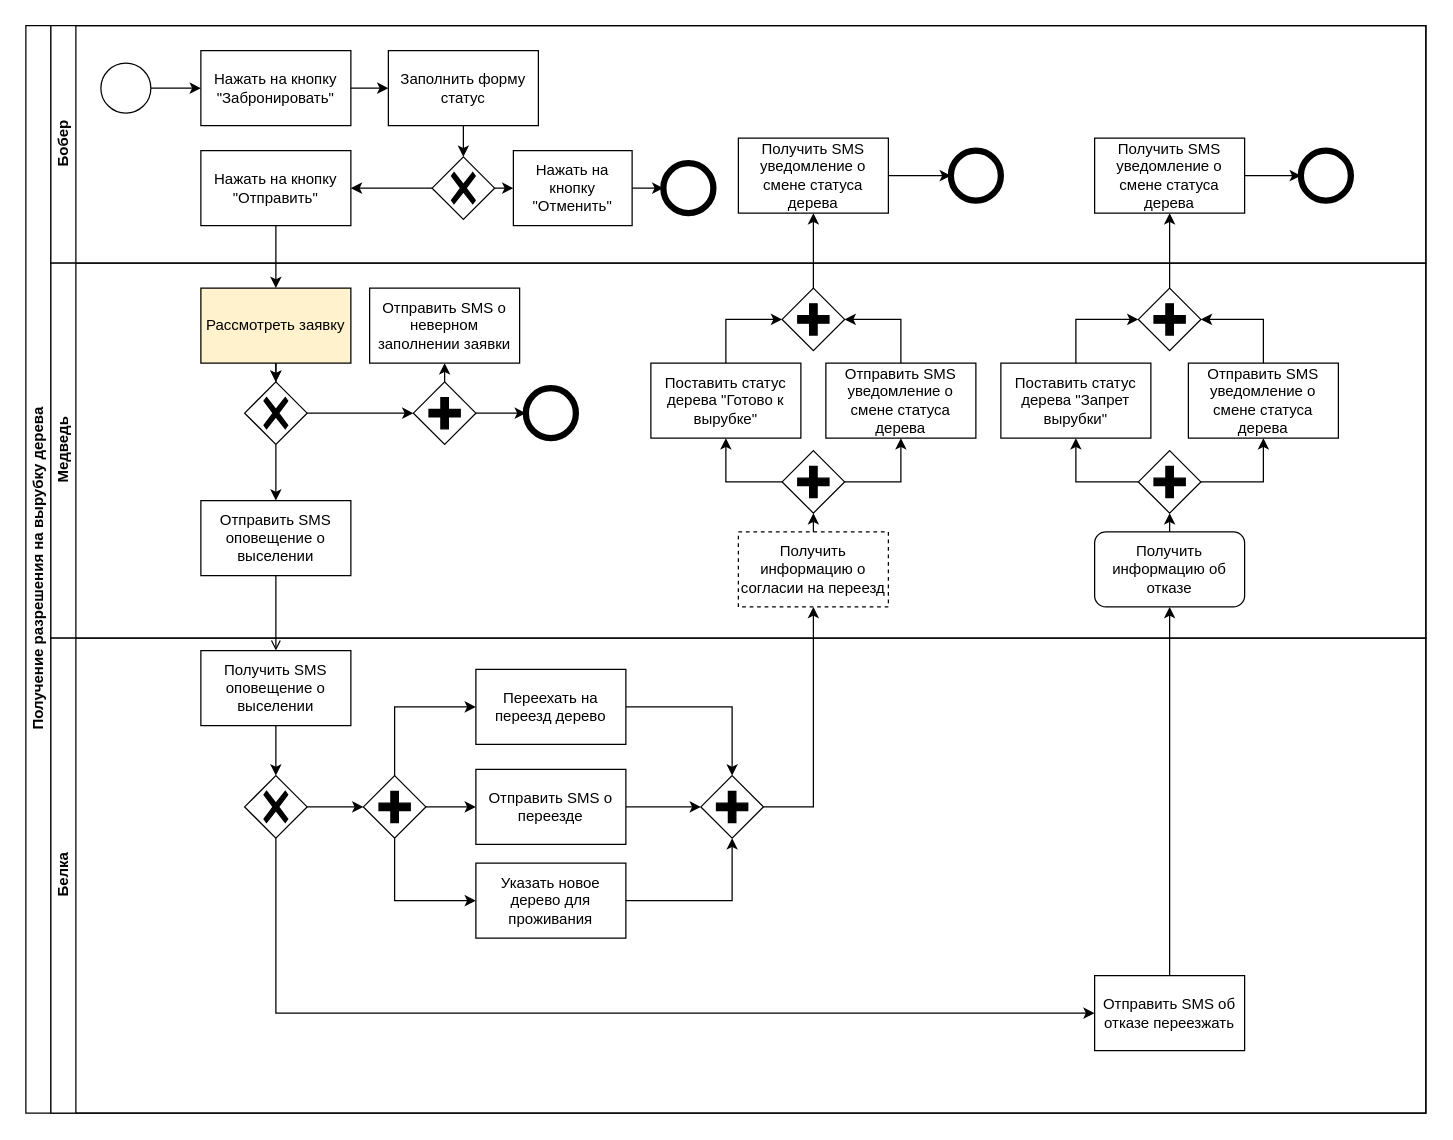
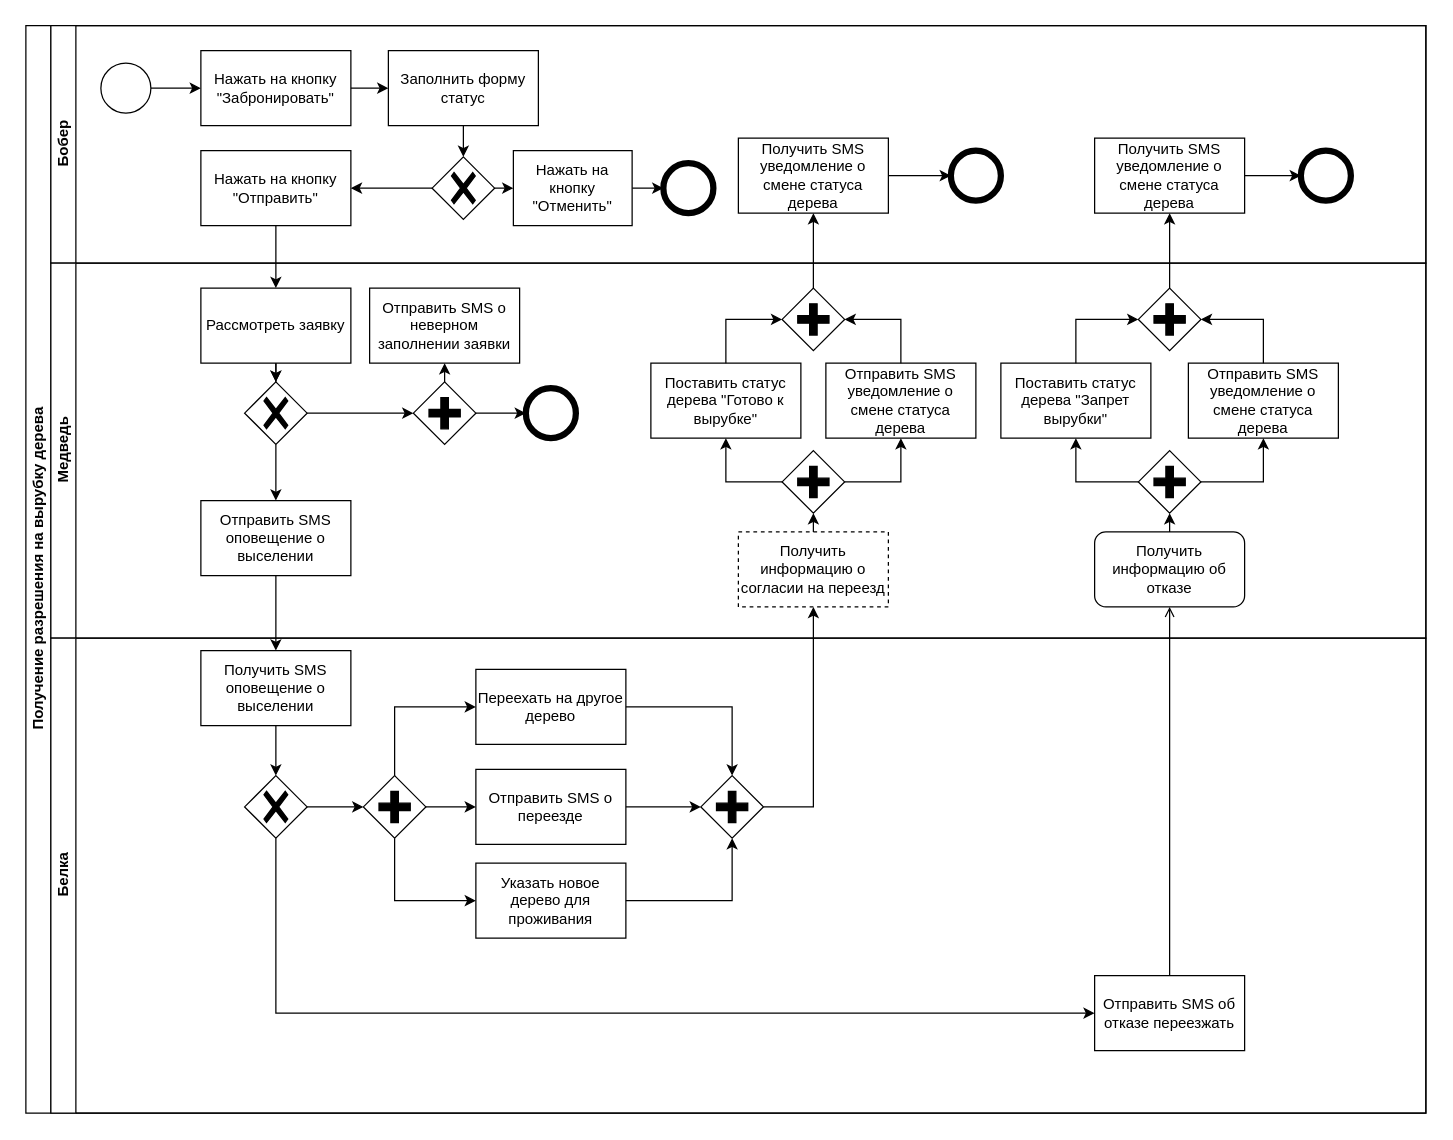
(276, 326) -> (276, 326)
(1169, 617) -> (1169, 614)
(276, 643) -> (276, 642)
(551, 707) -> (551, 707)
